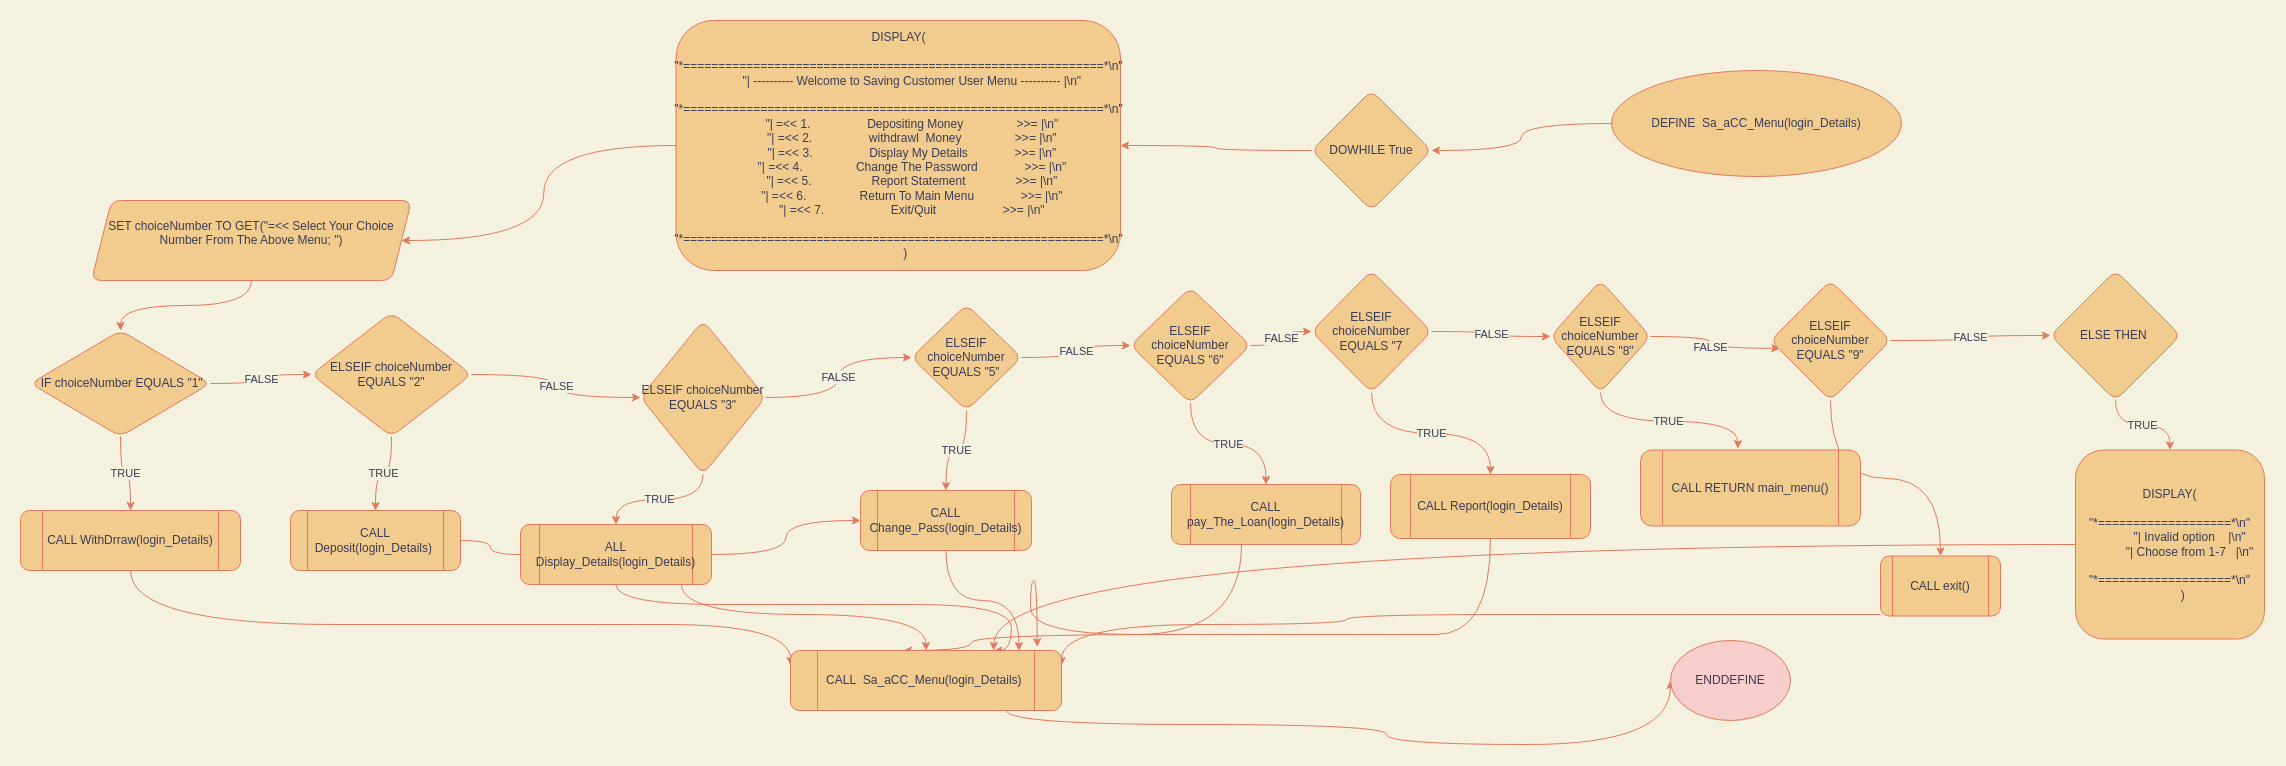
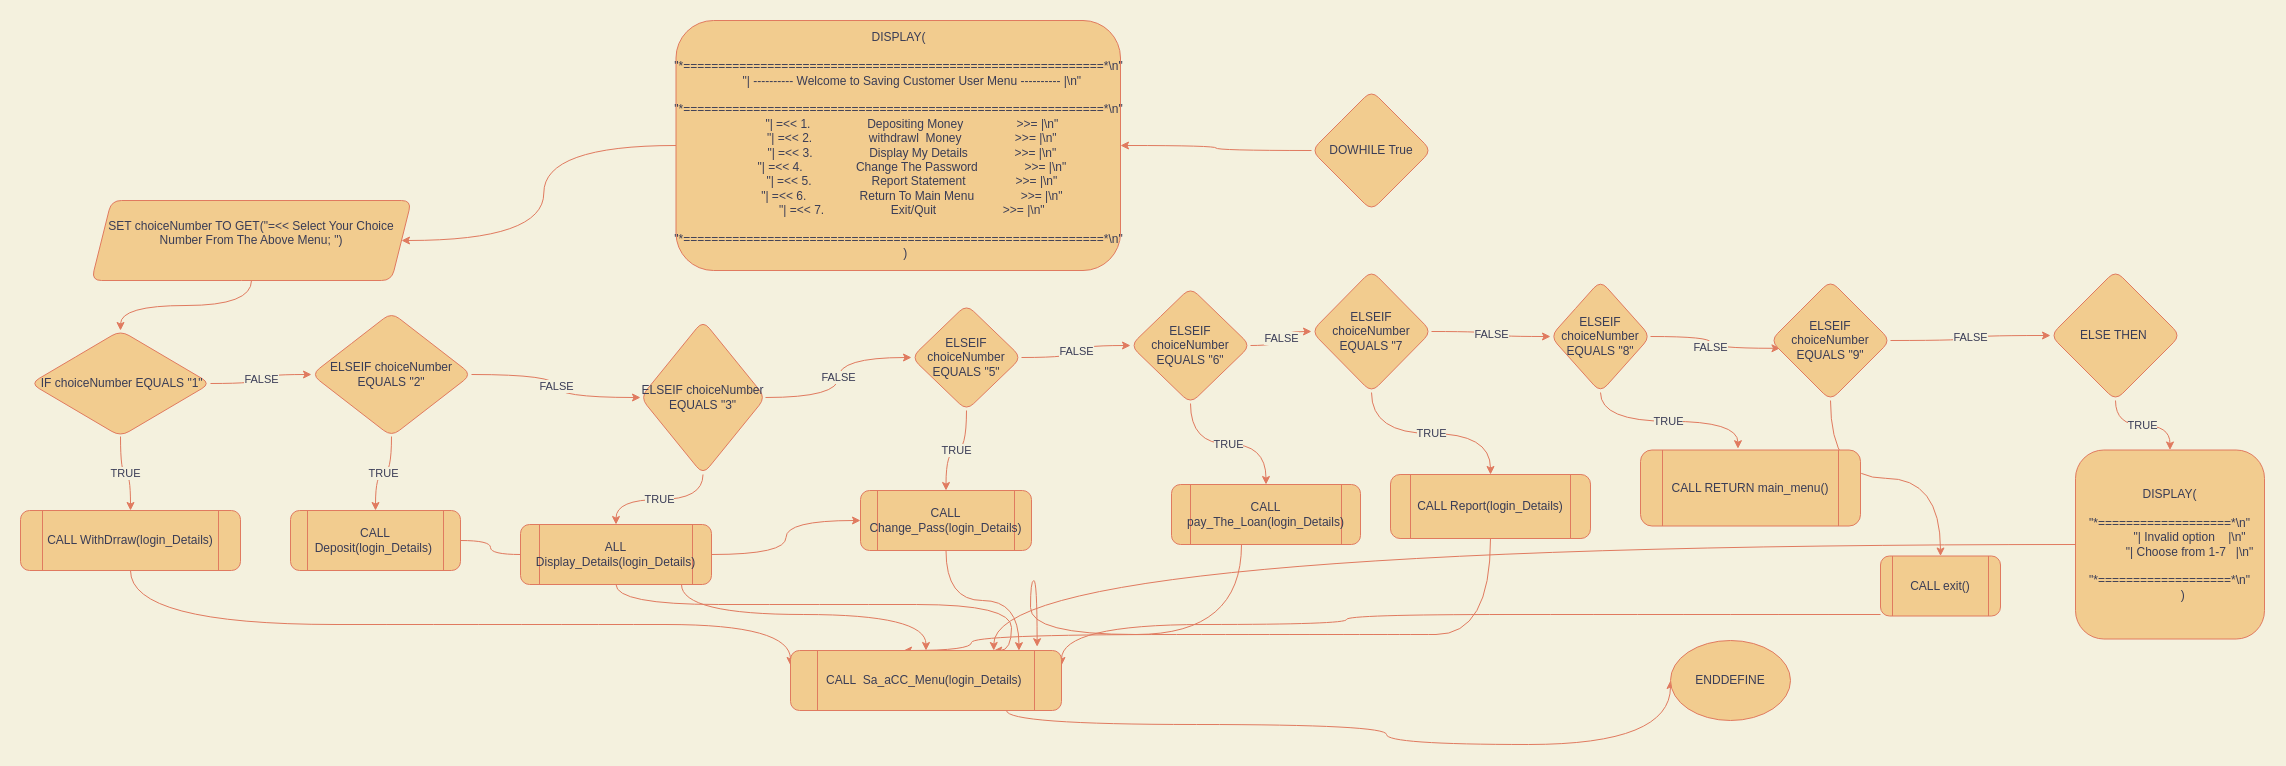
(1757, 124) -> none
(1523, 134) -> none
(1731, 681) -> (1731, 681)
